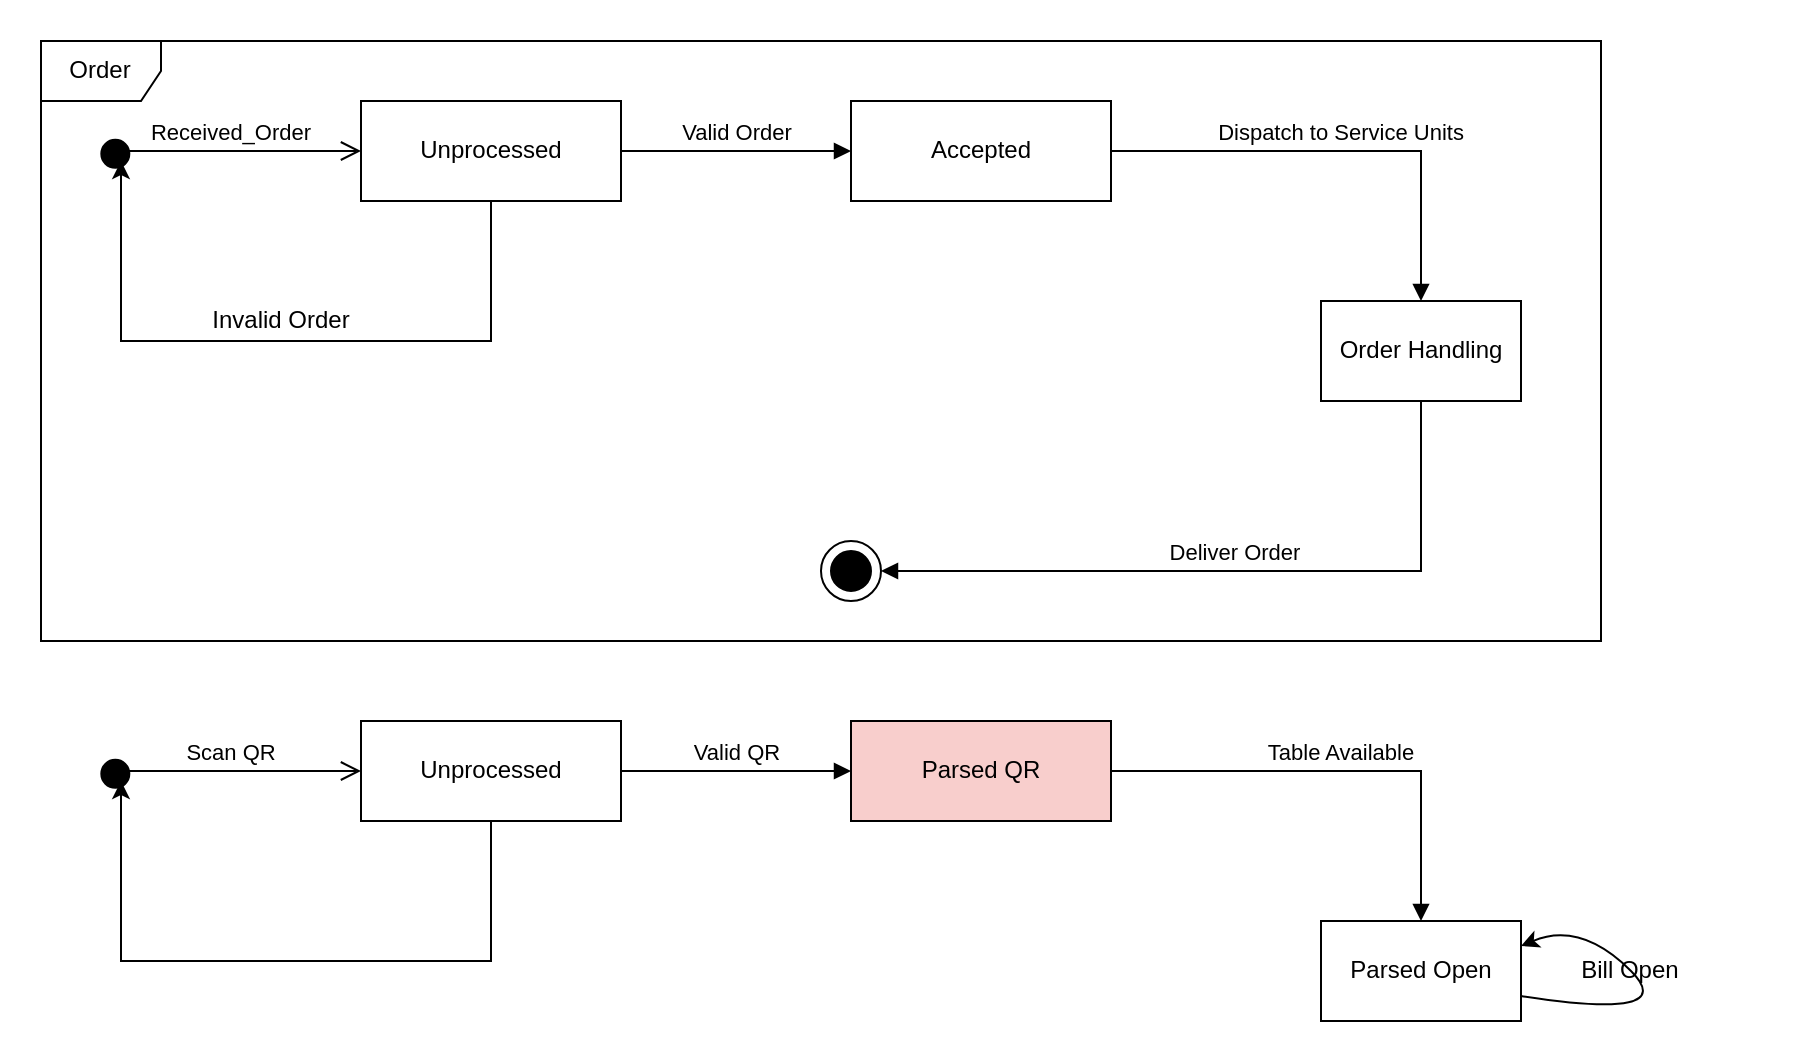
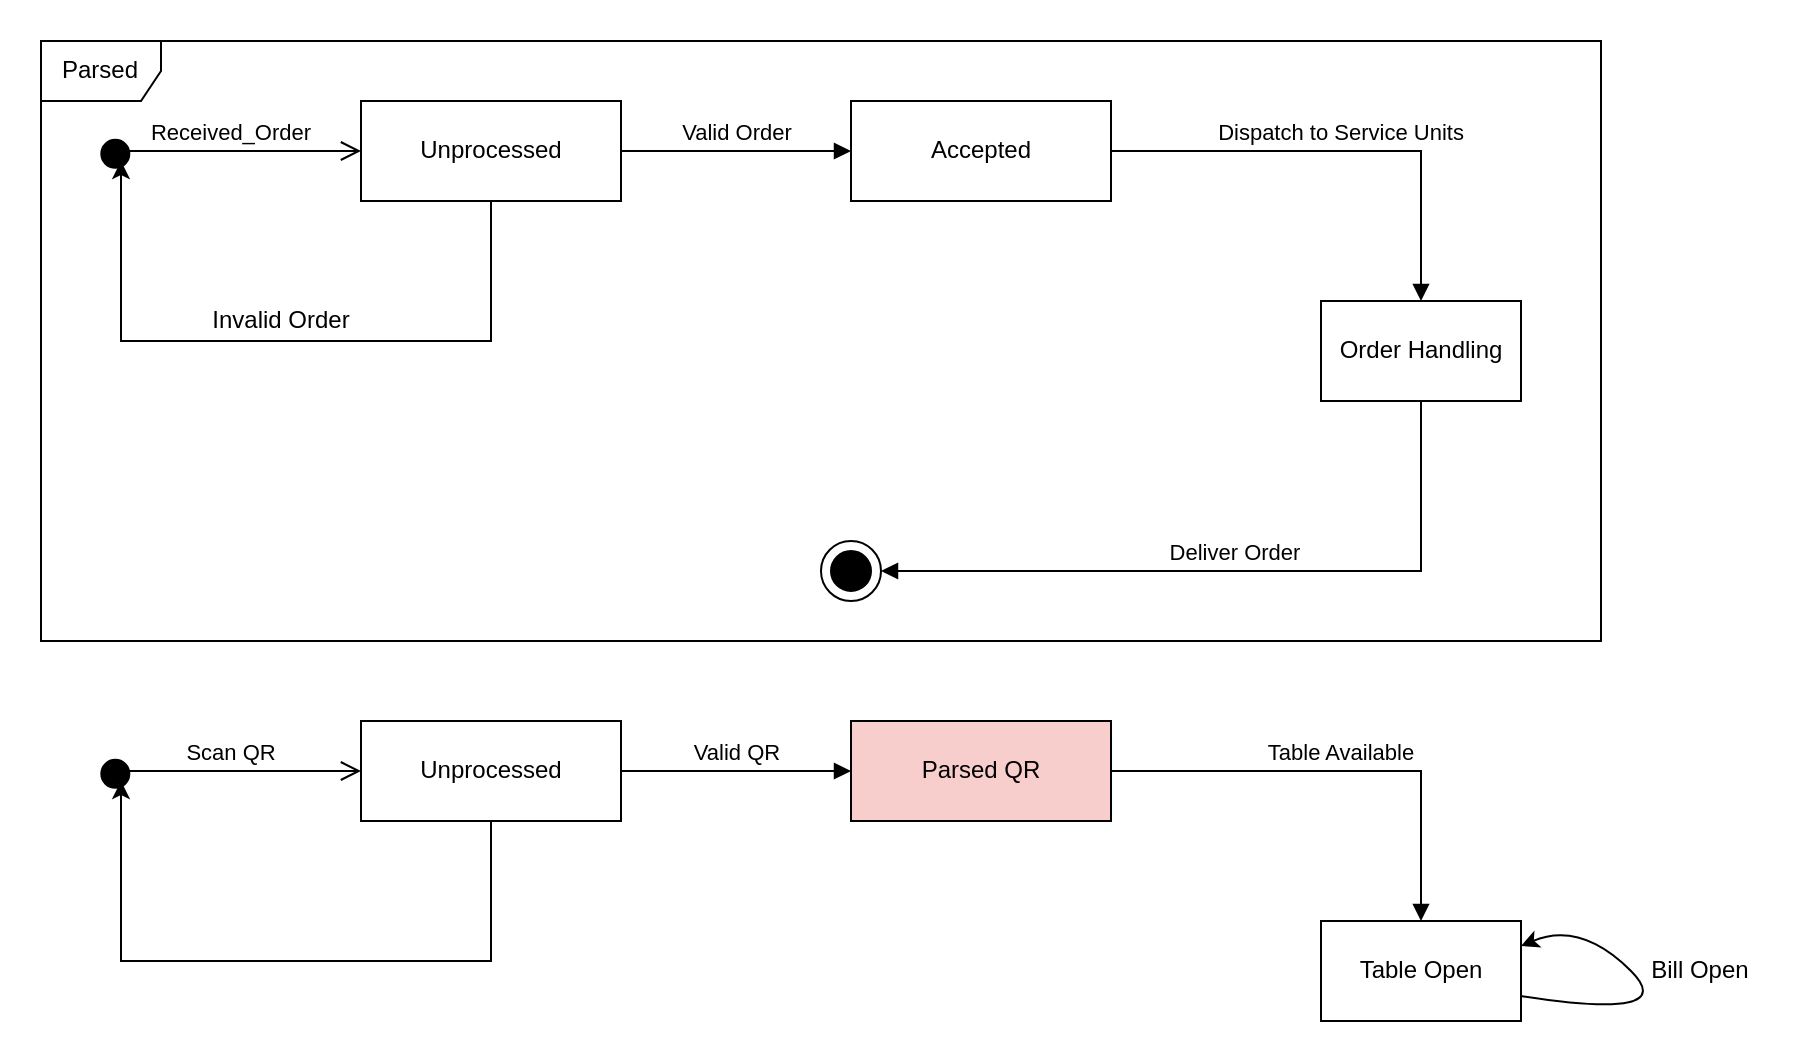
(101, 71) -> (101, 71)
(1422, 971) -> (1422, 971)
(1631, 971) -> (1701, 971)
